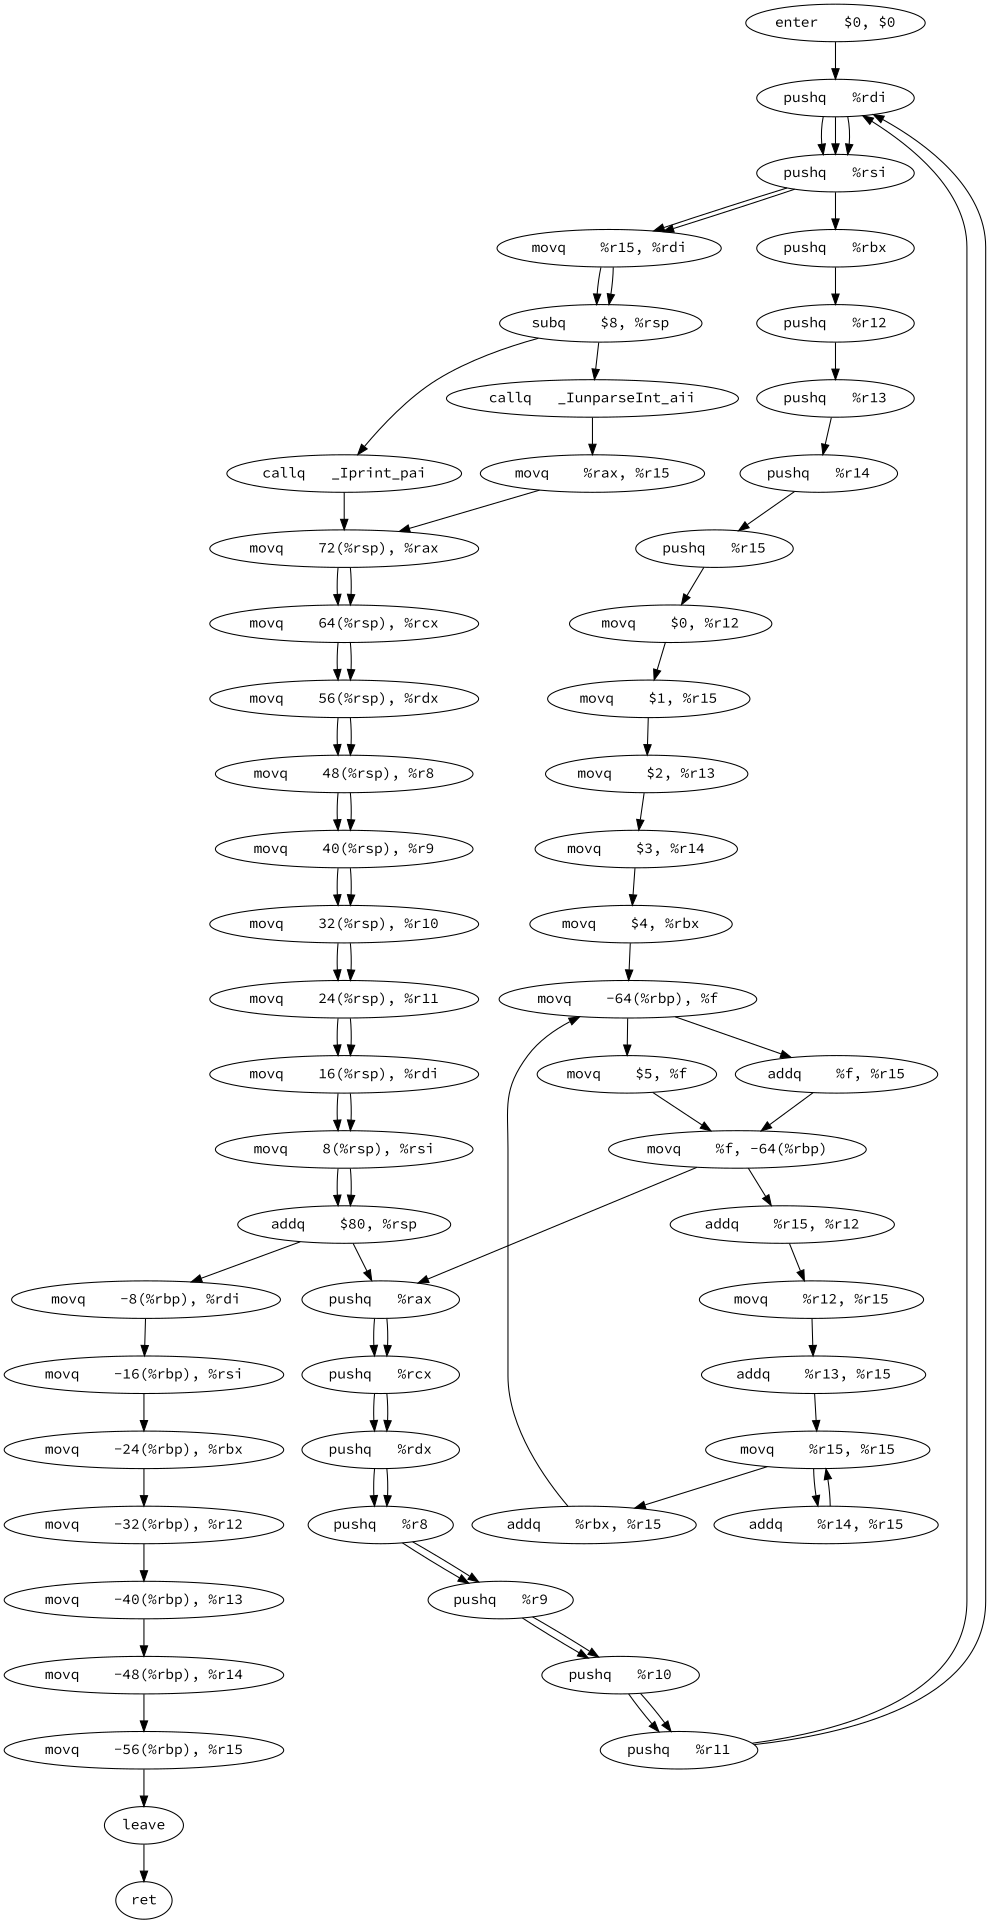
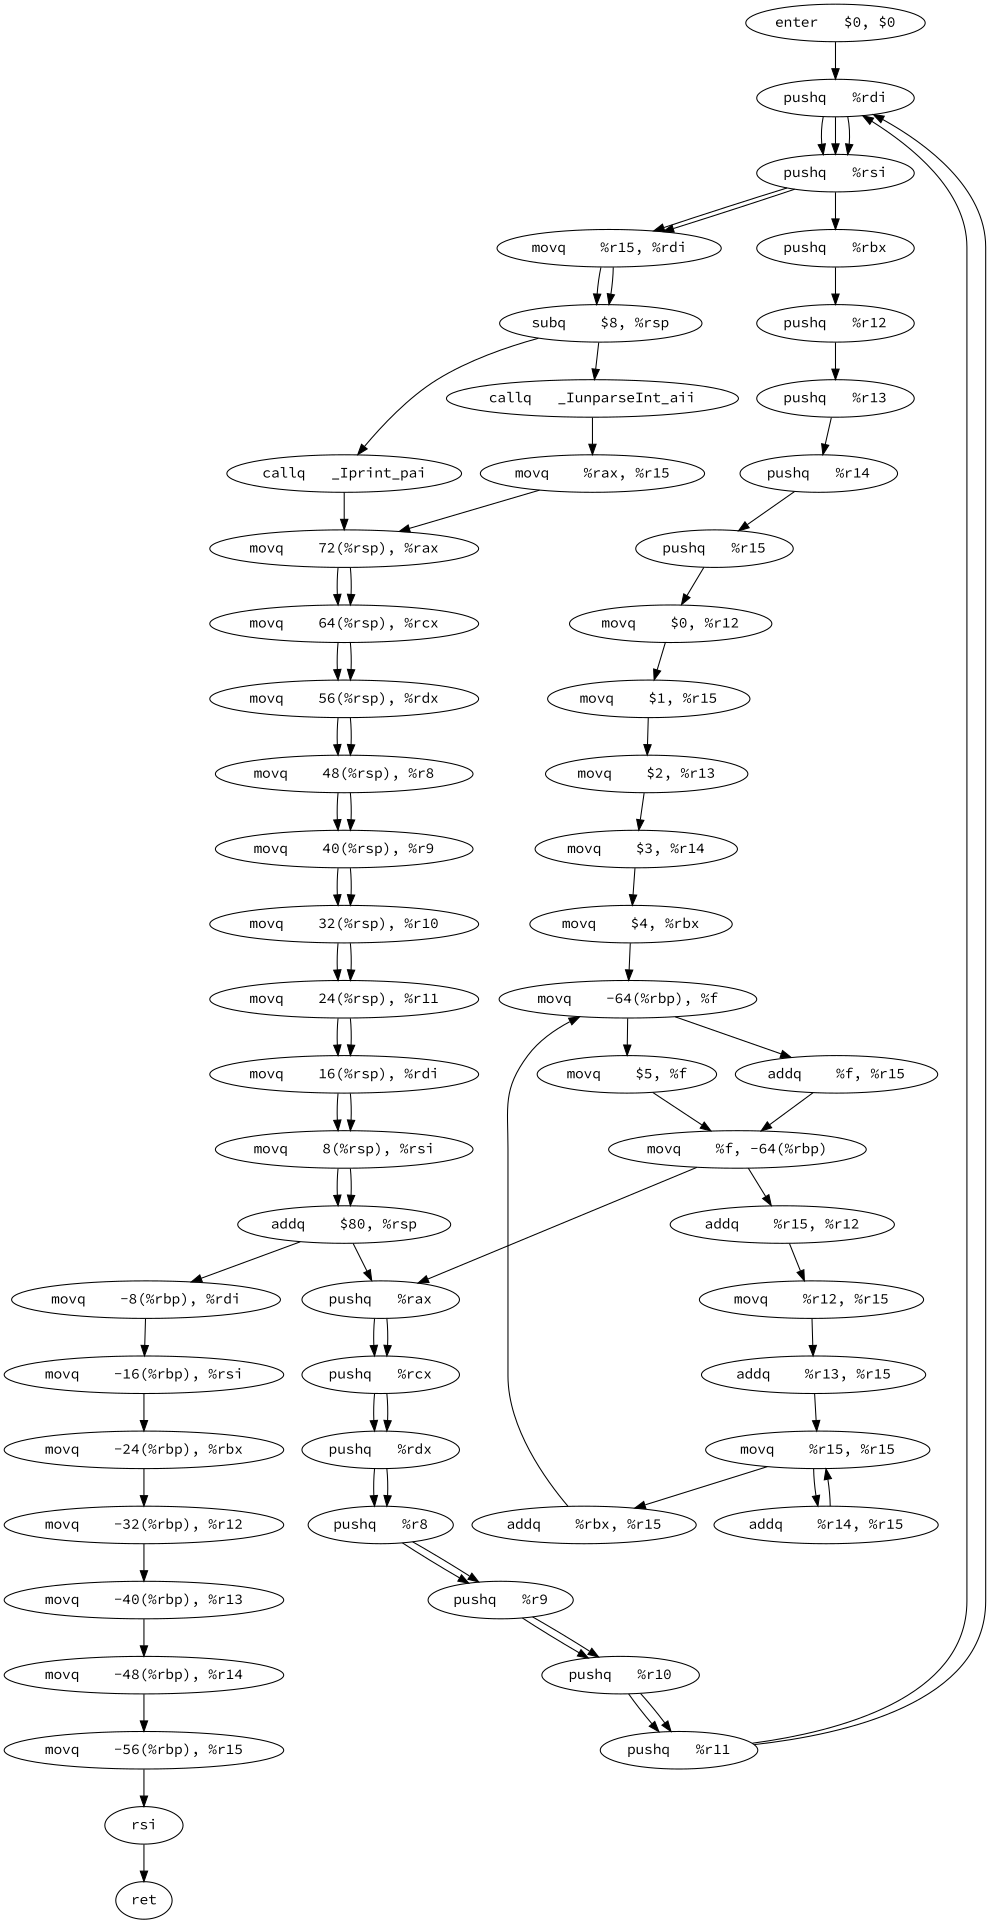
(144, 1825) -> (144, 1825)
